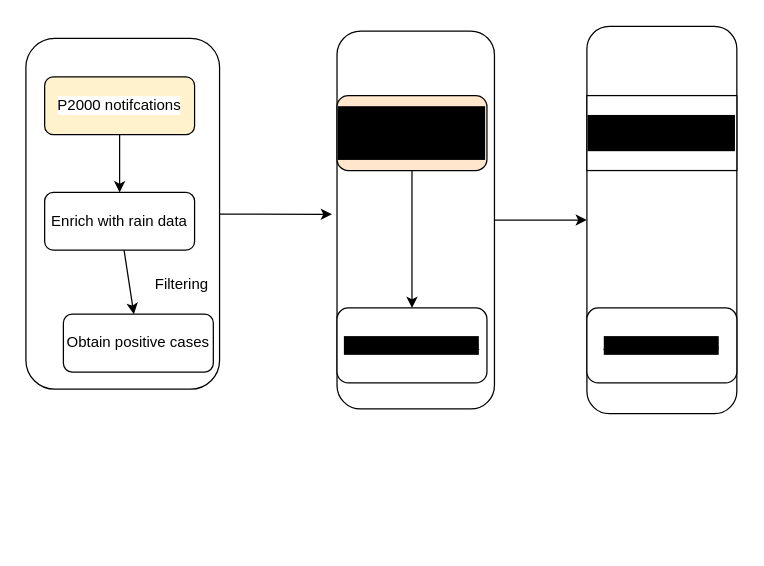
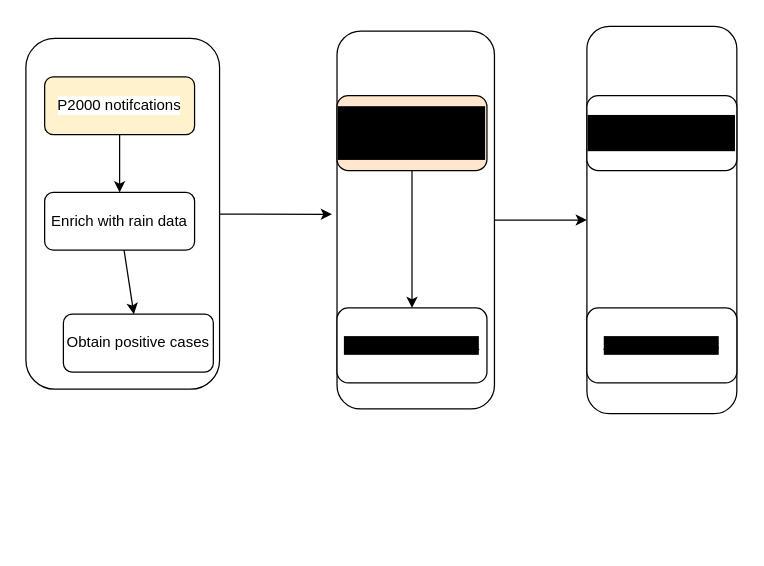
(662, 133) -> (662, 133)
(182, 284) -> none
